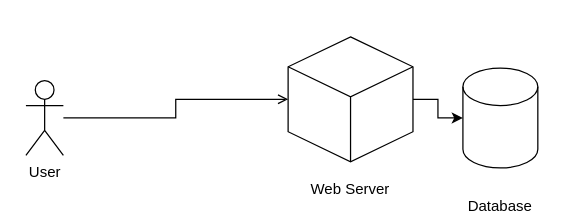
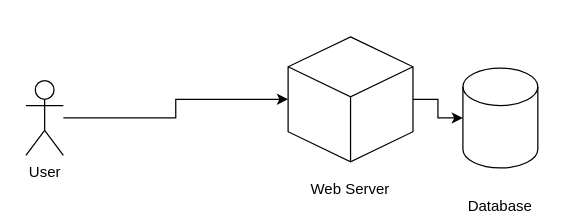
(280, 99) -> (278, 99)
